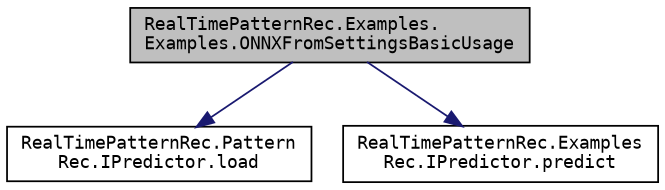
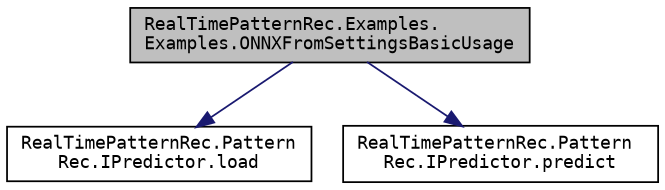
(501, 154) -> (501, 154)
